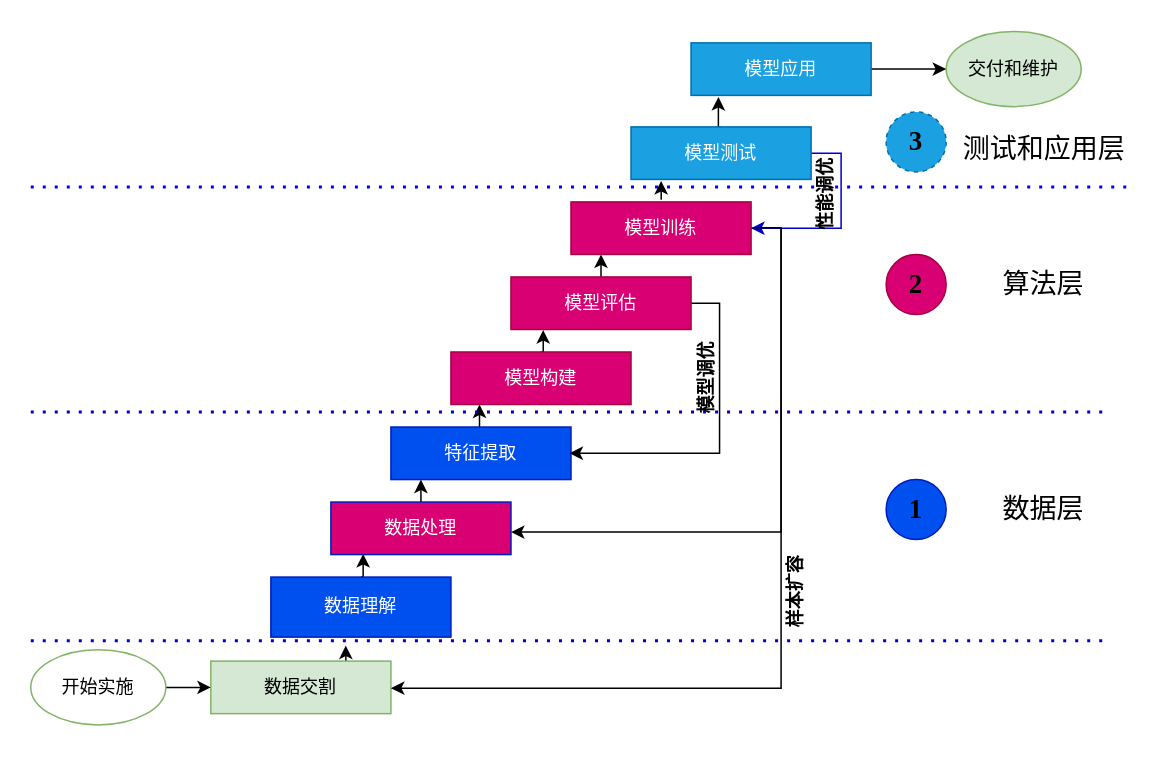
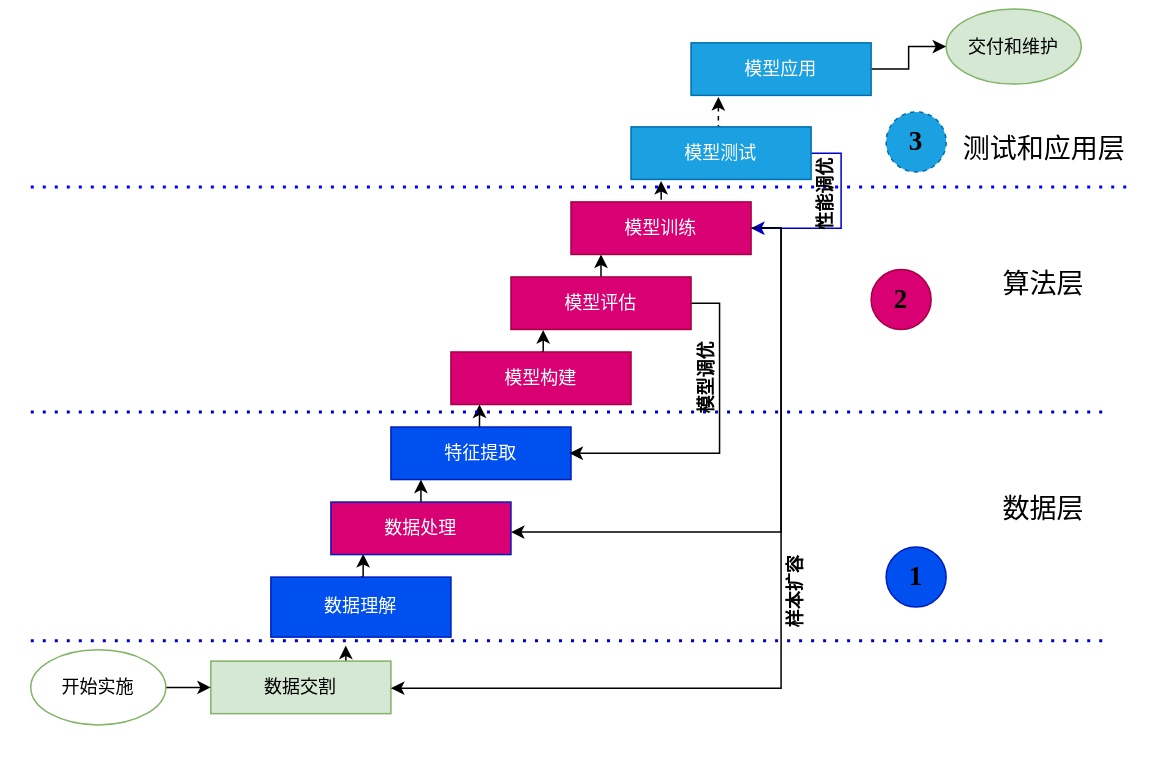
(1013, 69) -> (1013, 47)
(718, 119) -> (718, 119)
(916, 284) -> (901, 299)
(916, 509) -> (916, 577)
